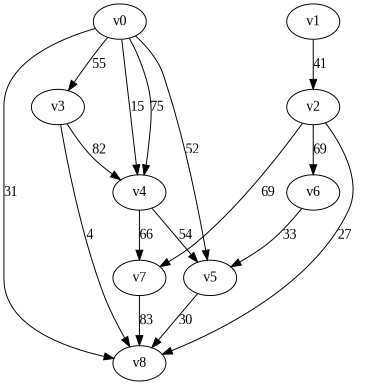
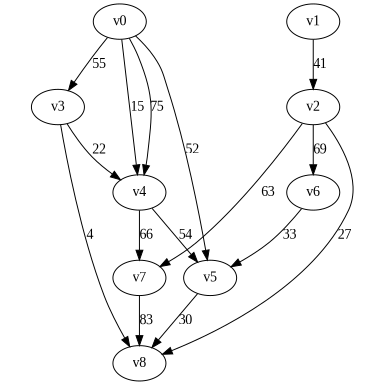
(99, 150) -> (99, 150)
(268, 192) -> (268, 192)
(4, 197) -> none
